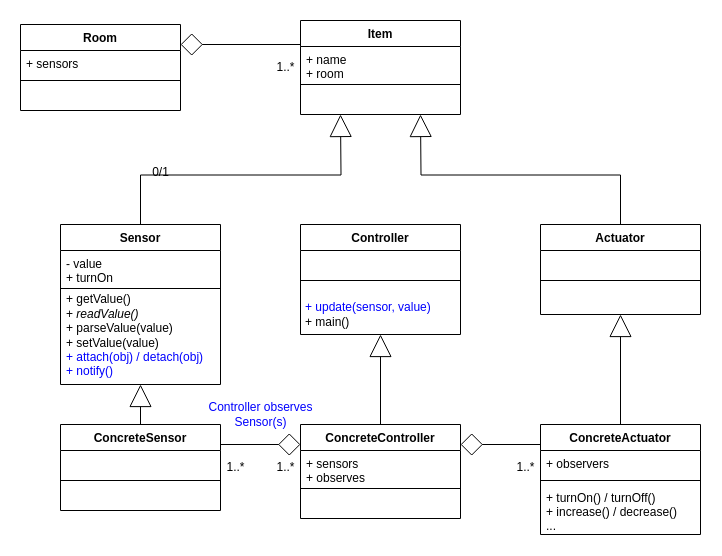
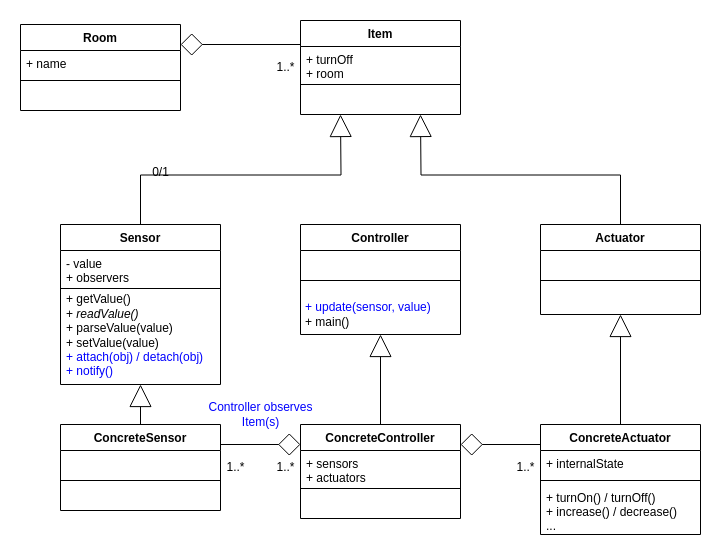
(325, 60) -> (335, 60)
(55, 64) -> (45, 64)
(86, 264) -> (86, 264)
(261, 415) -> (261, 415)
(335, 464) -> (335, 464)
(581, 464) -> (592, 464)
